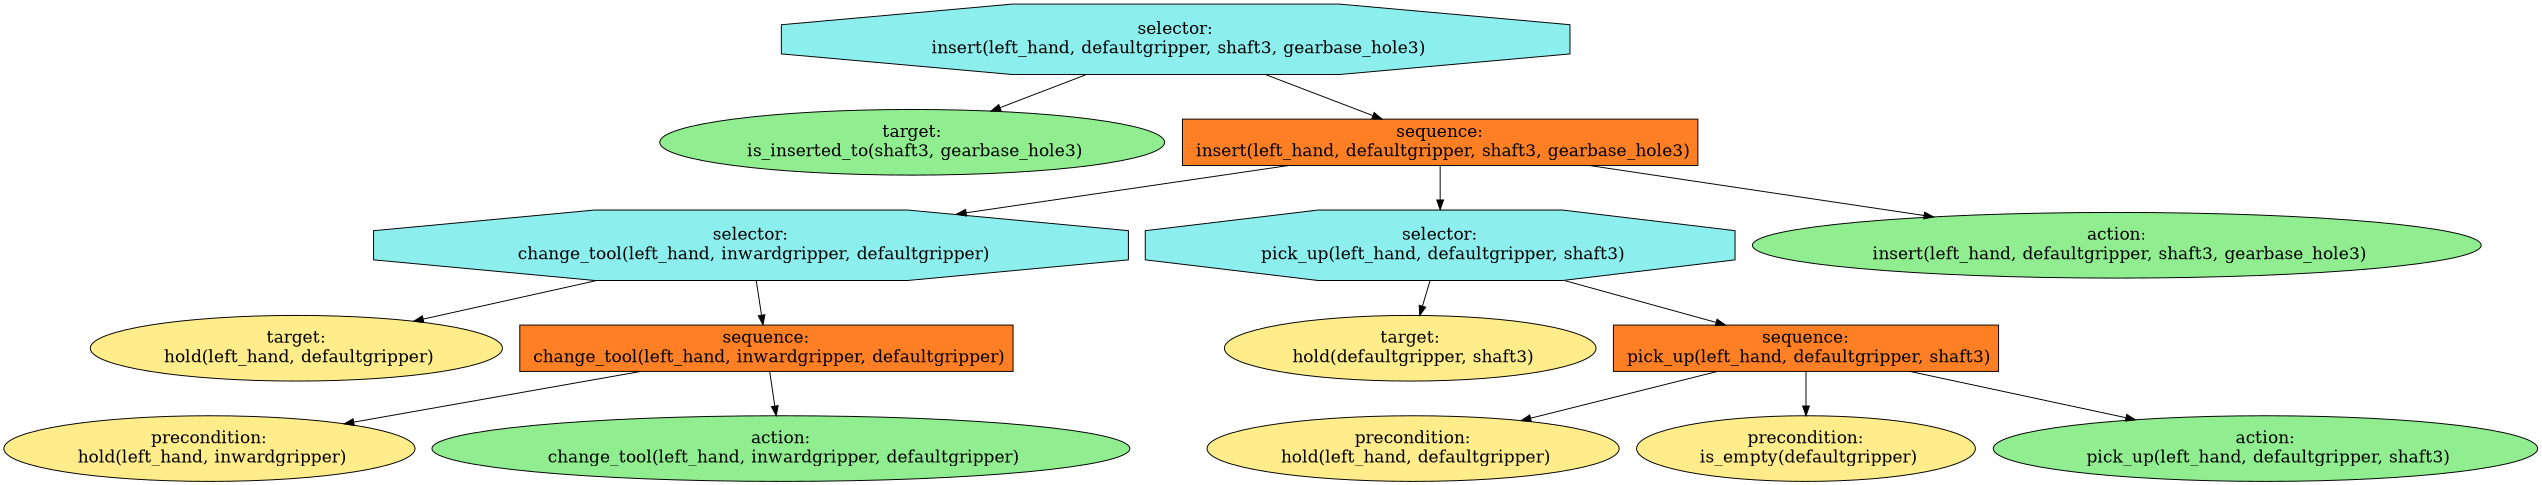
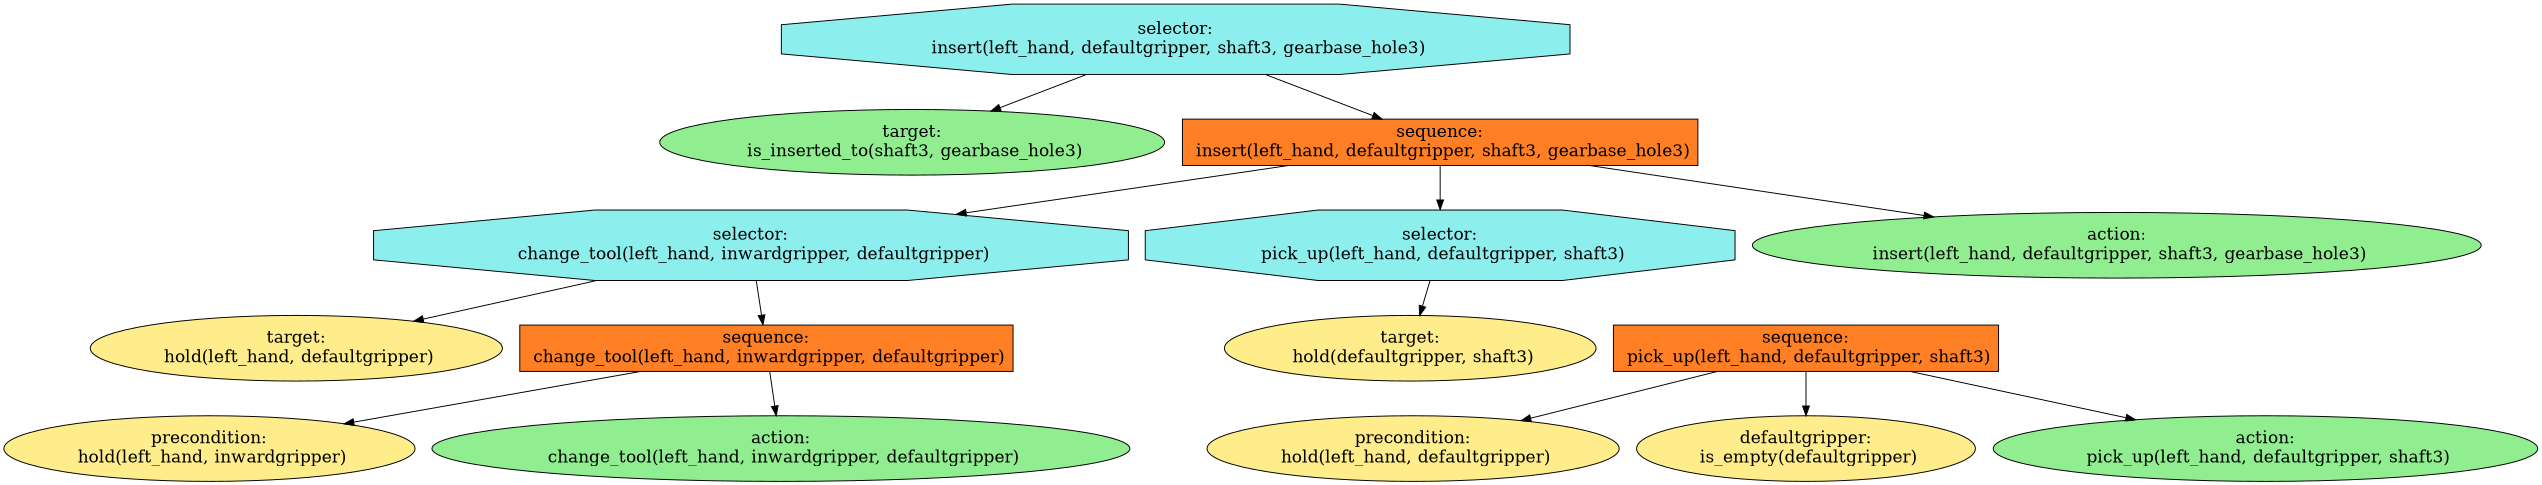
(1640, 302) -> none
(1806, 449) -> (1806, 449)
